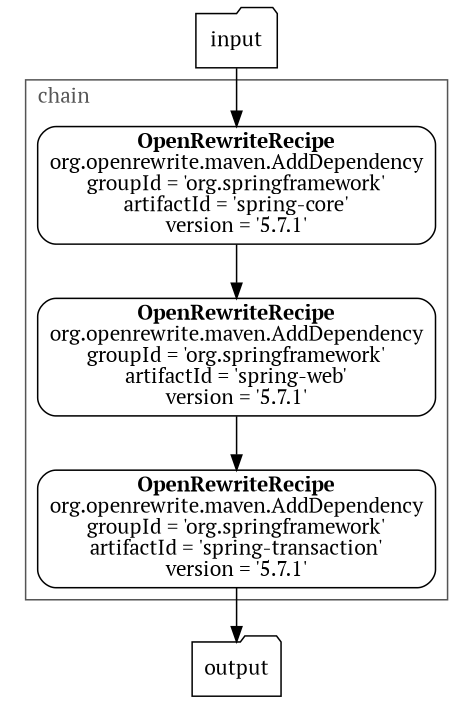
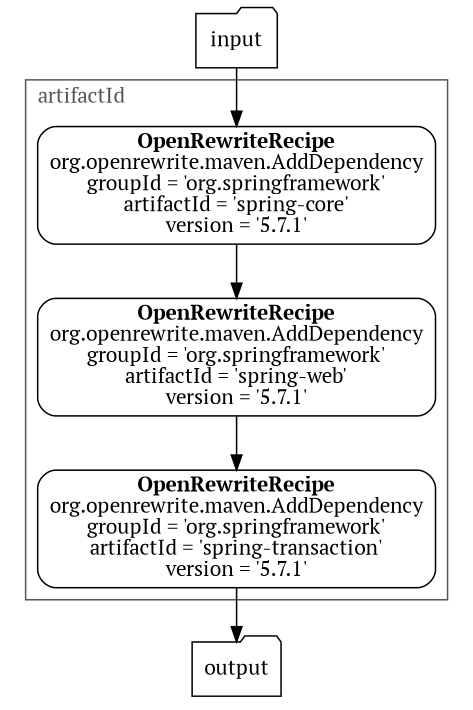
(64, 97) -> (81, 97)
